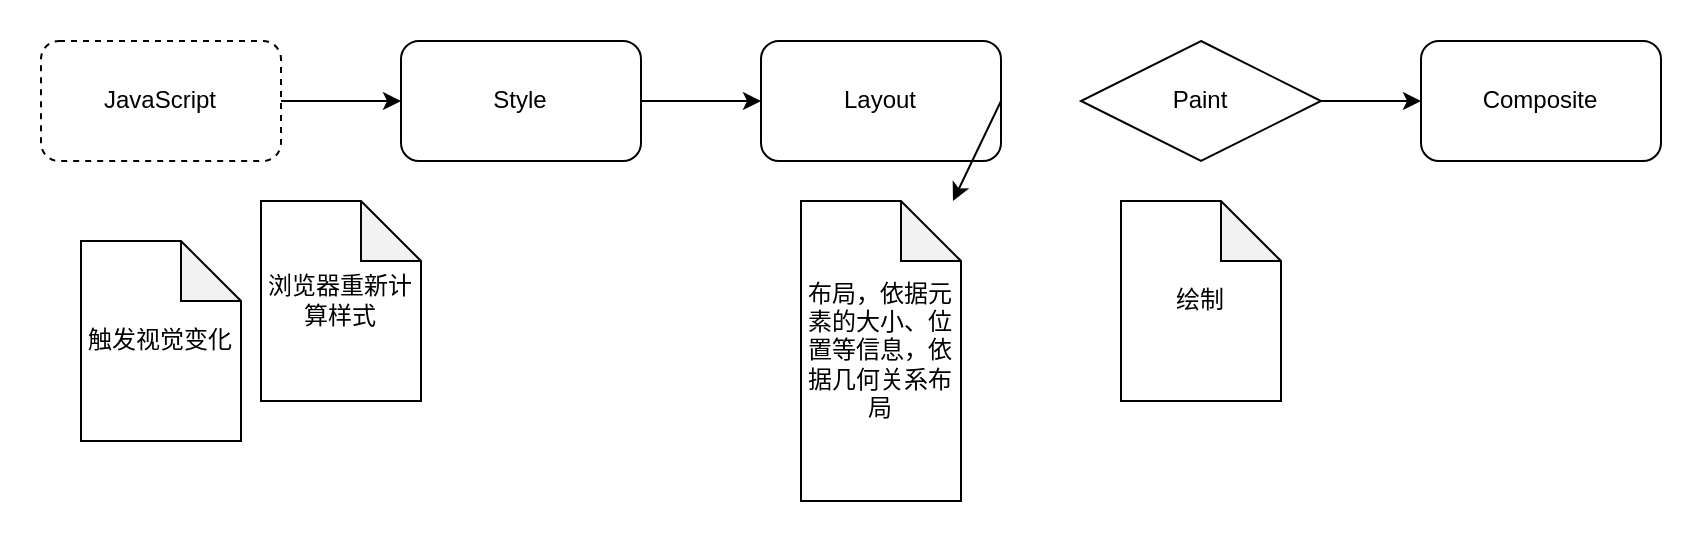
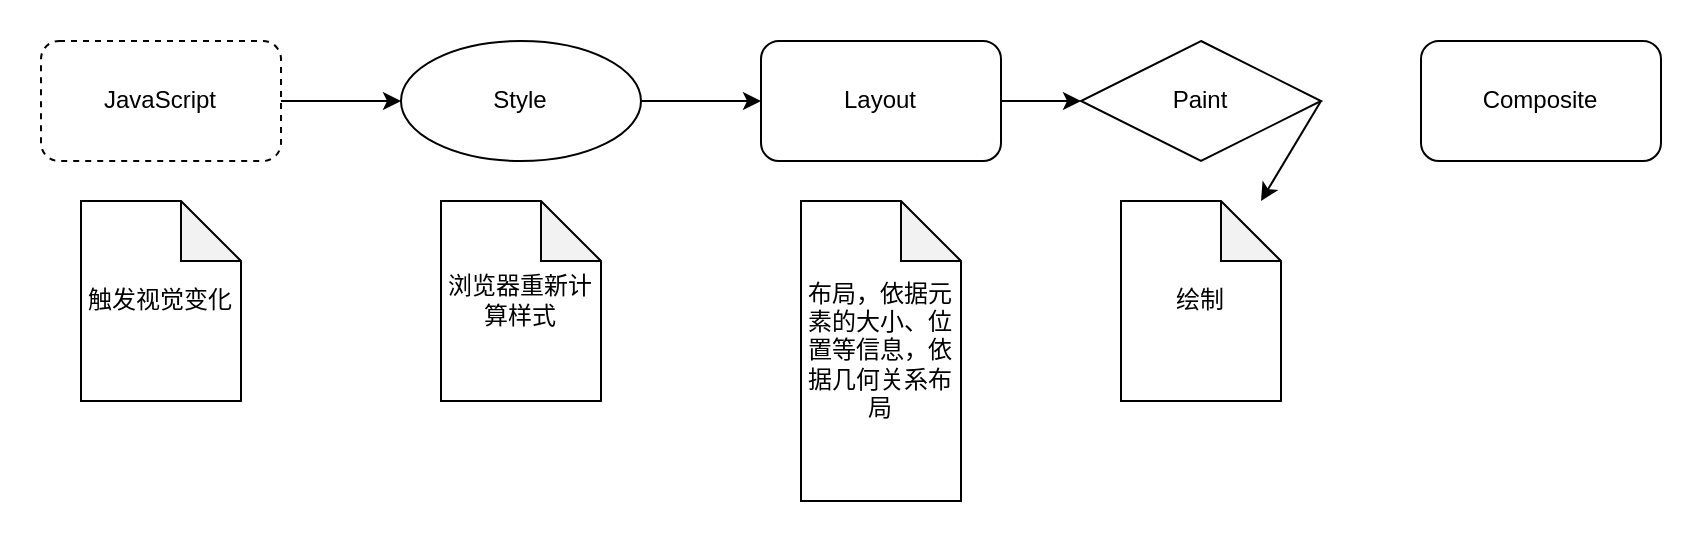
(521, 101) -> (521, 101)
(1364, 101) -> (1295, 145)
(980, 145) -> (1034, 101)
(341, 301) -> (521, 301)
(161, 341) -> (161, 301)
